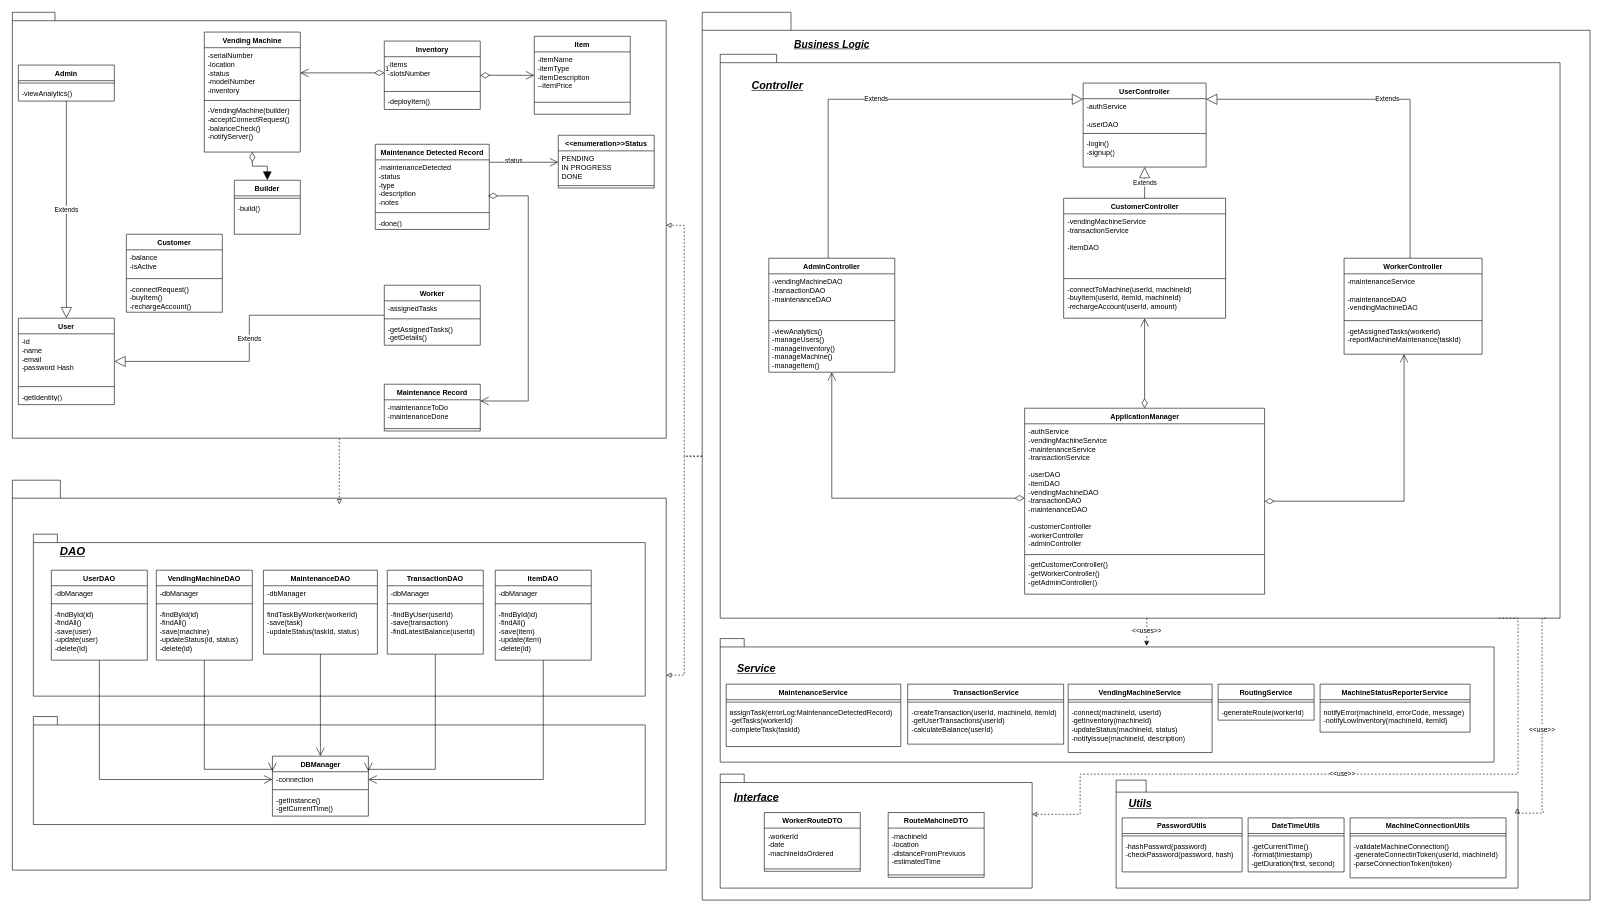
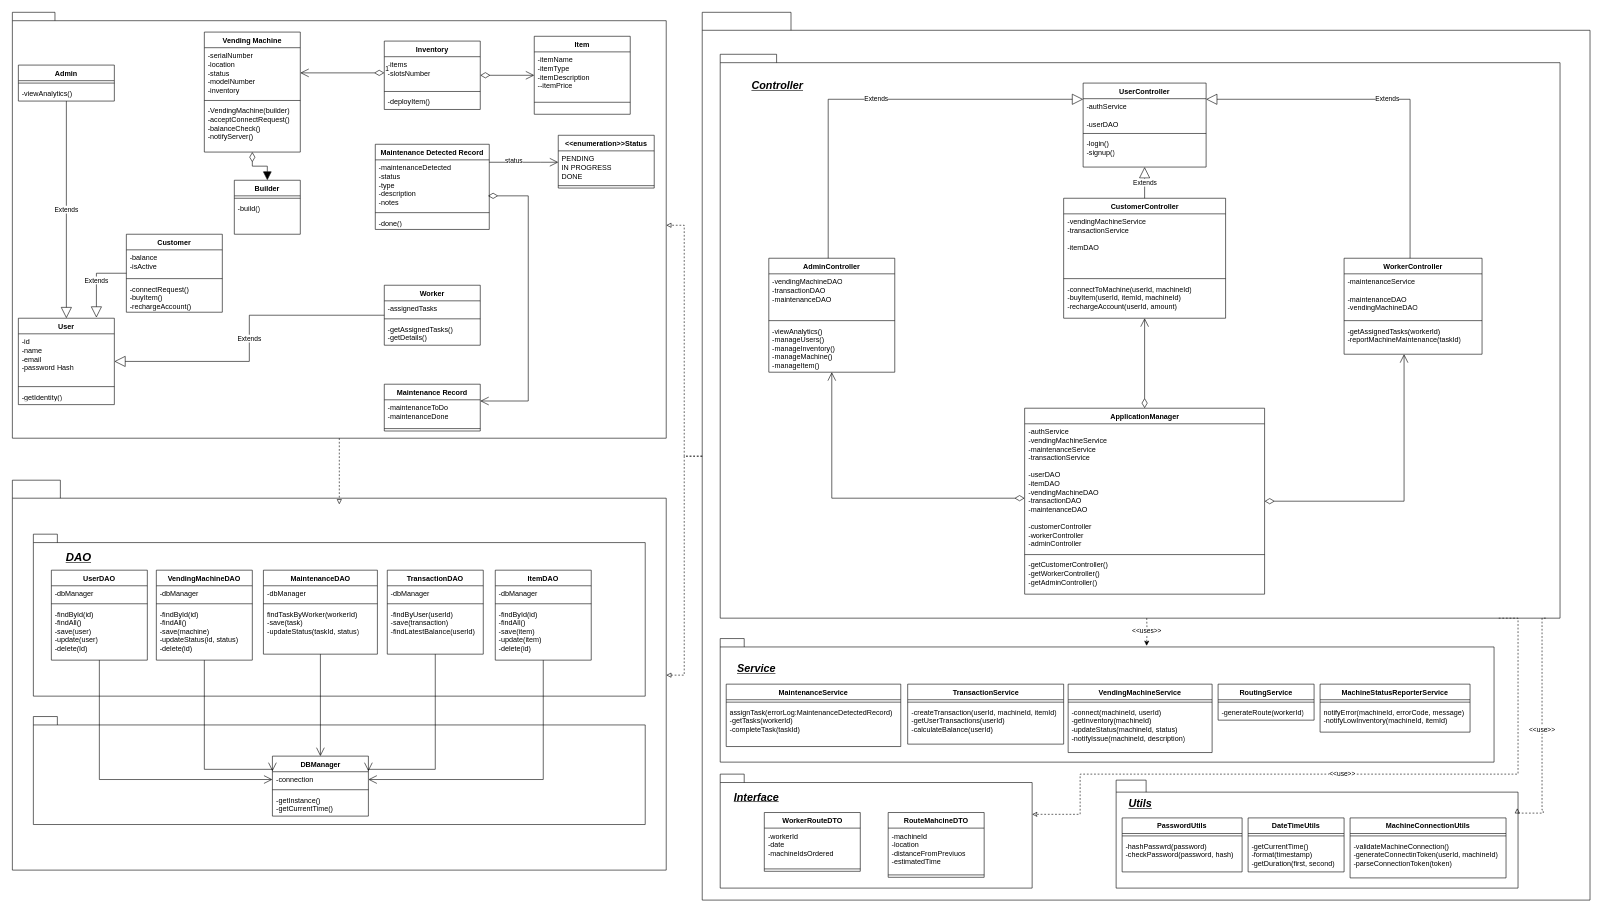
(832, 45) -> none
none -> (96, 276)
(72, 552) -> (78, 558)
